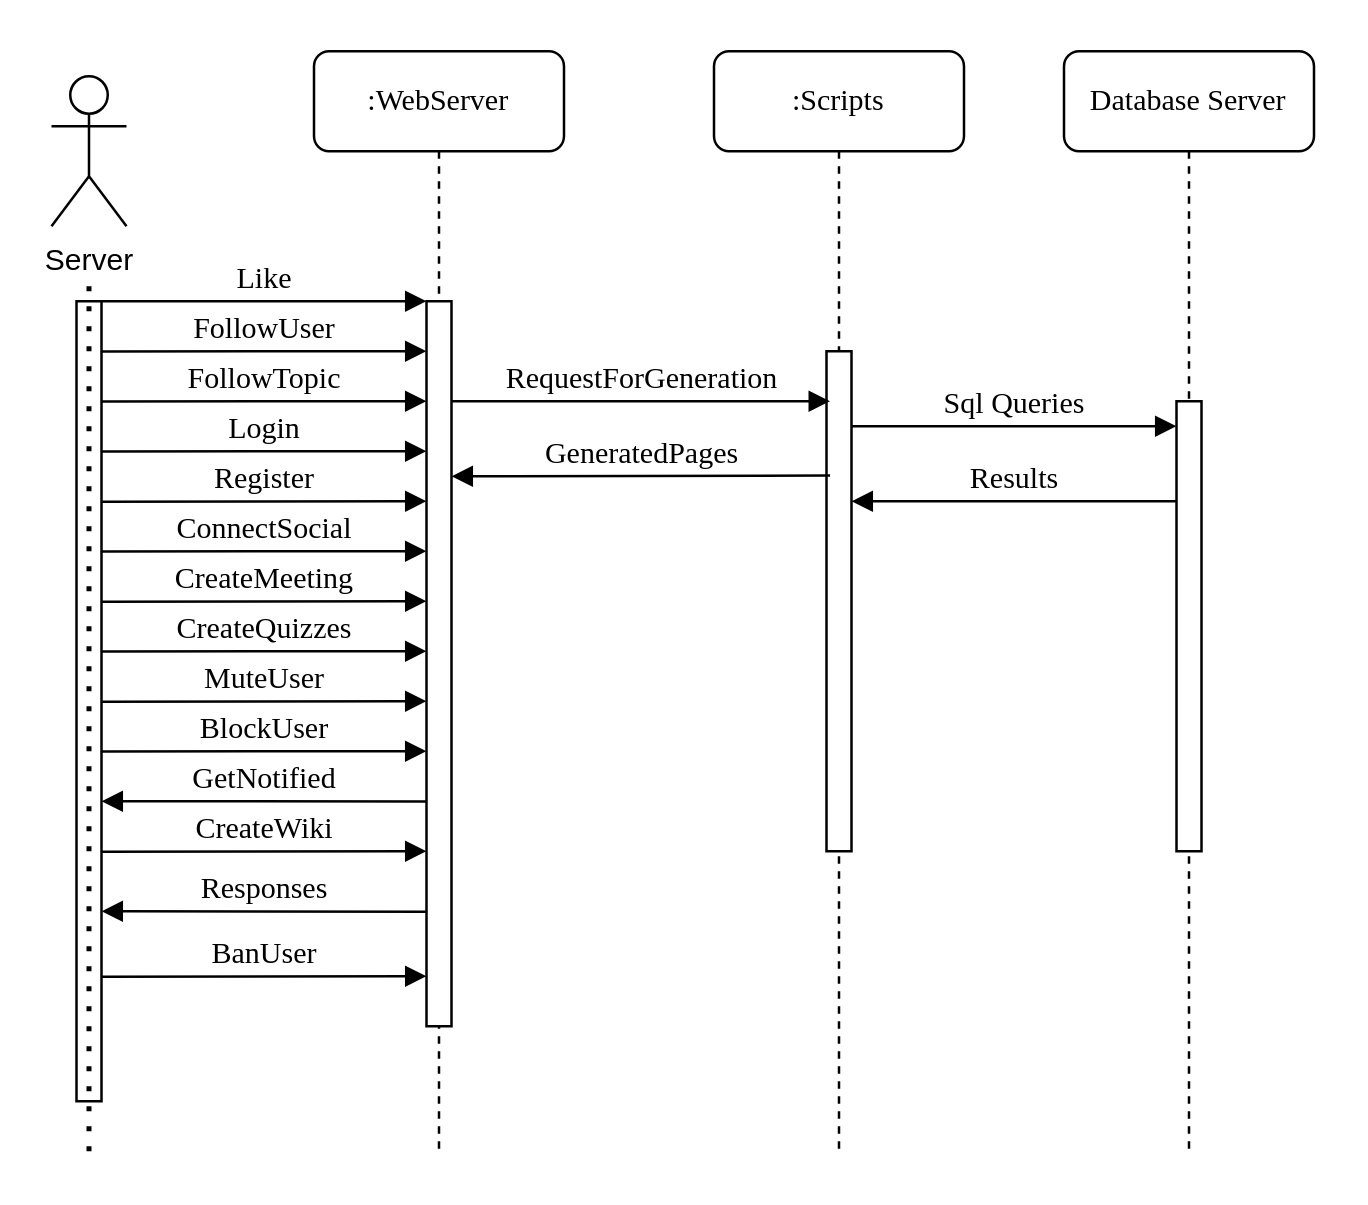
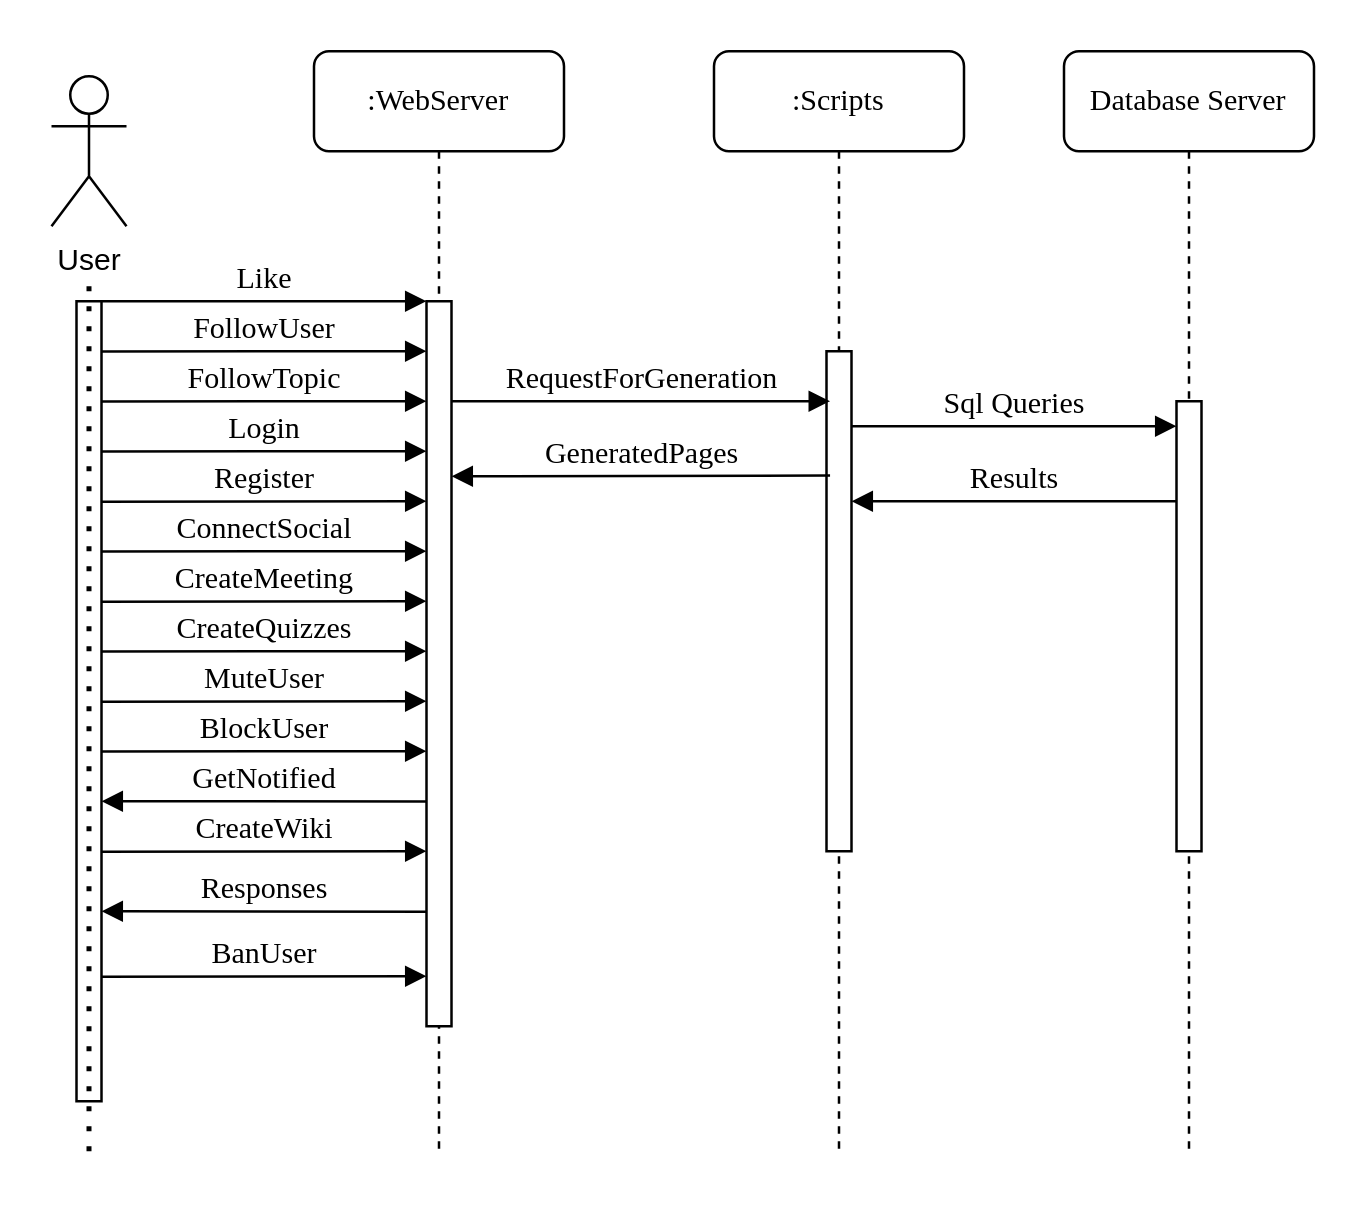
(90, 262) -> (90, 262)
